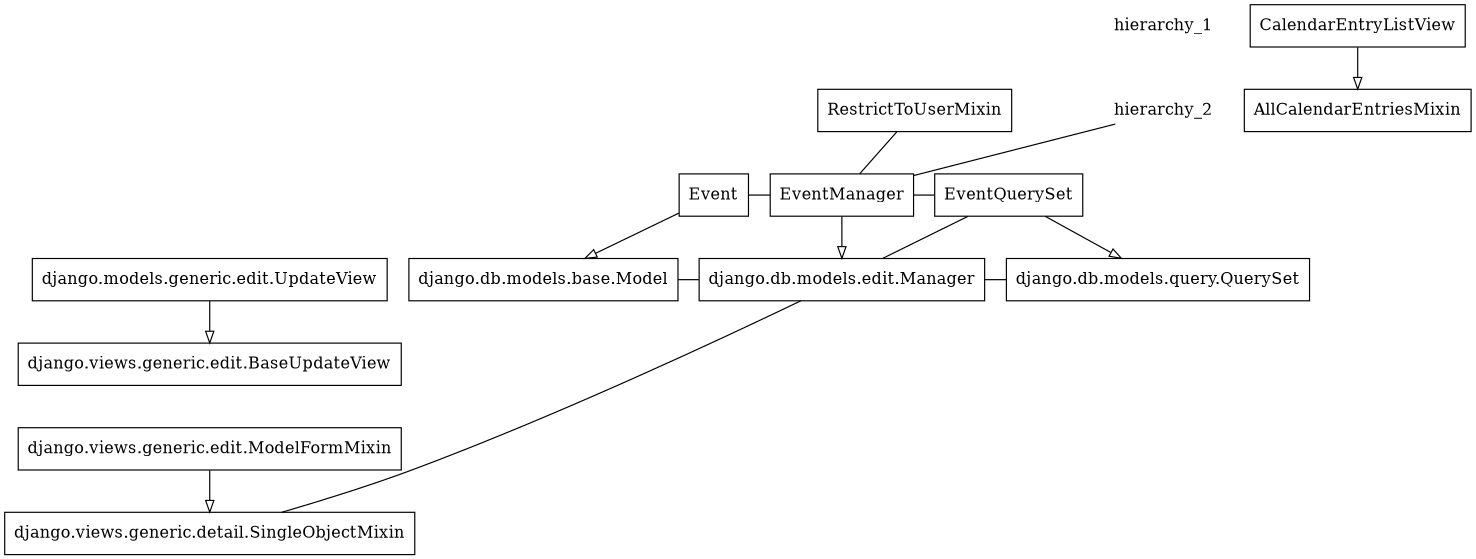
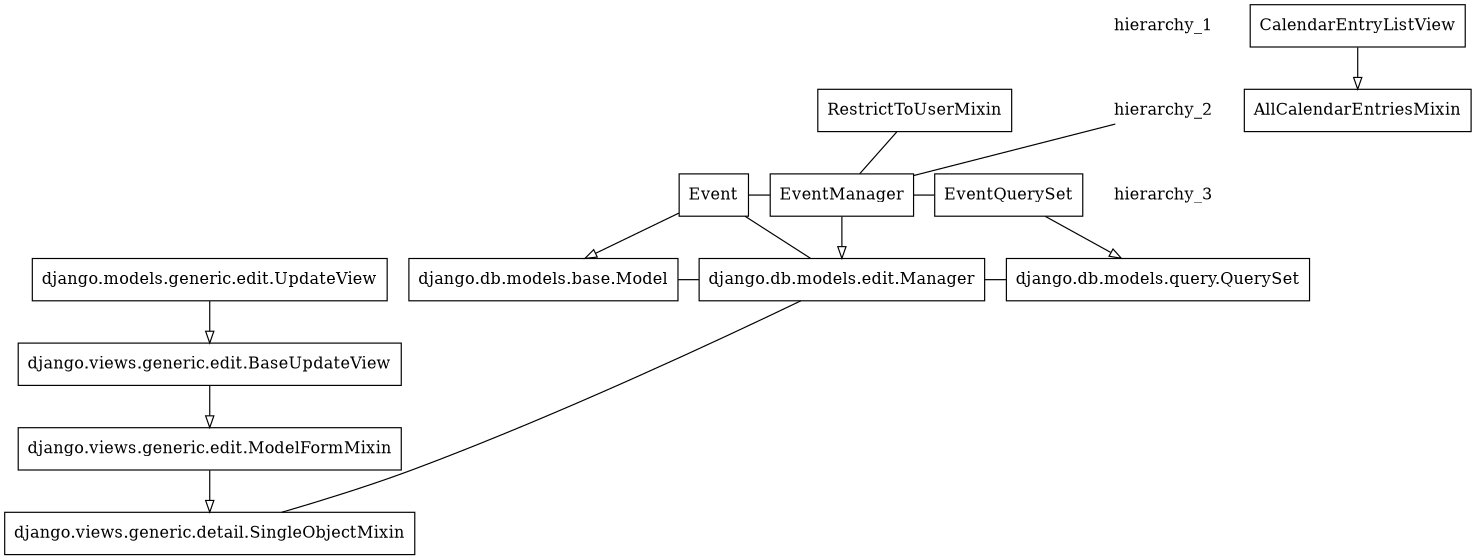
none -> (1164, 195)
(925, 237) -> (778, 237)
none -> (210, 401)
